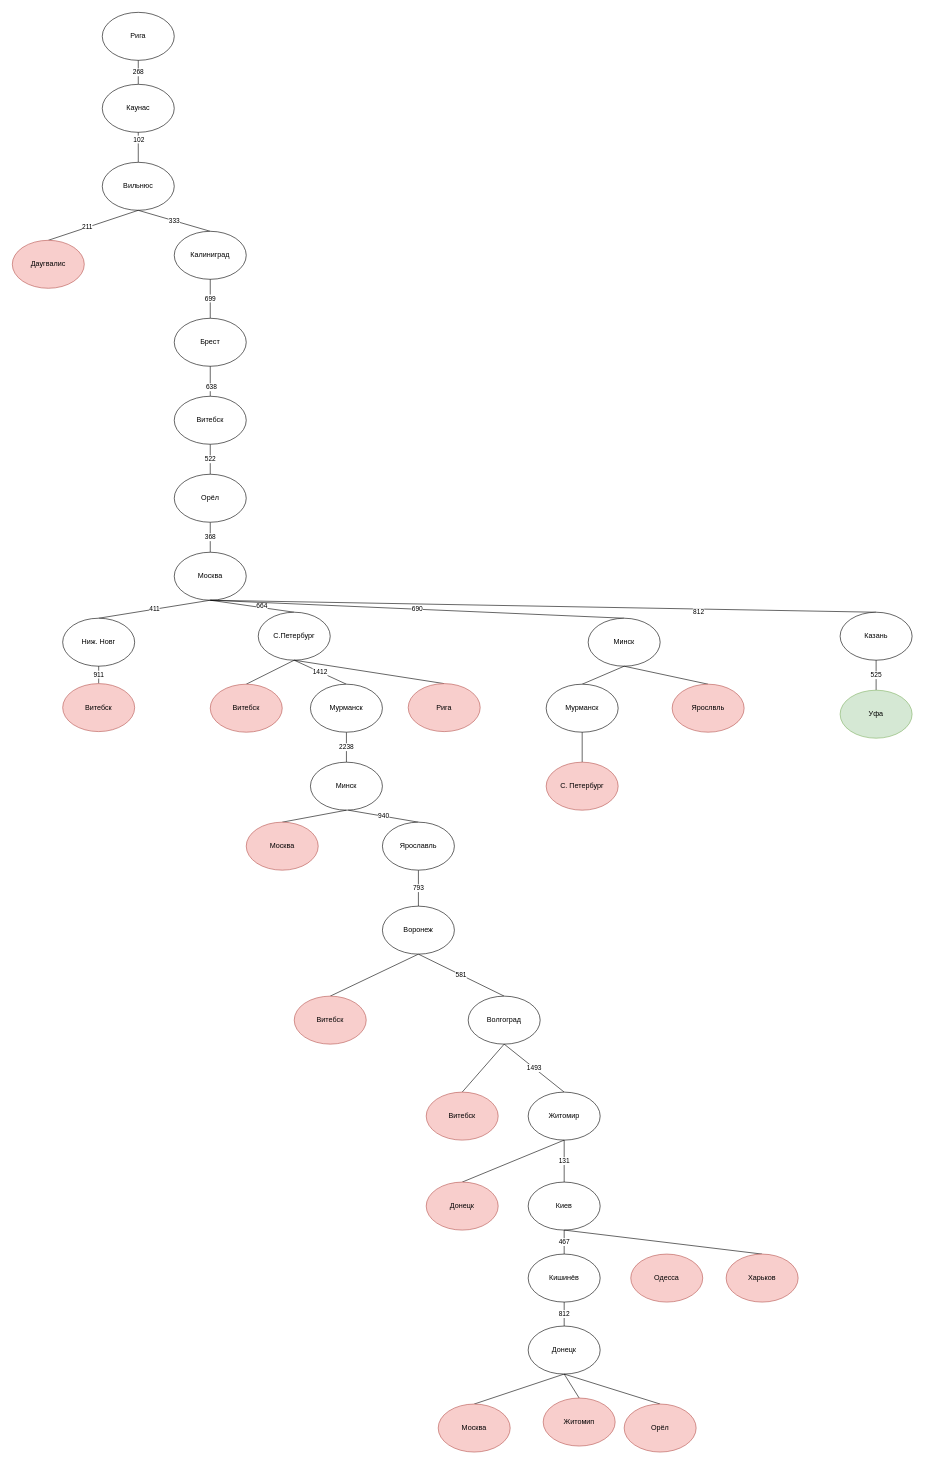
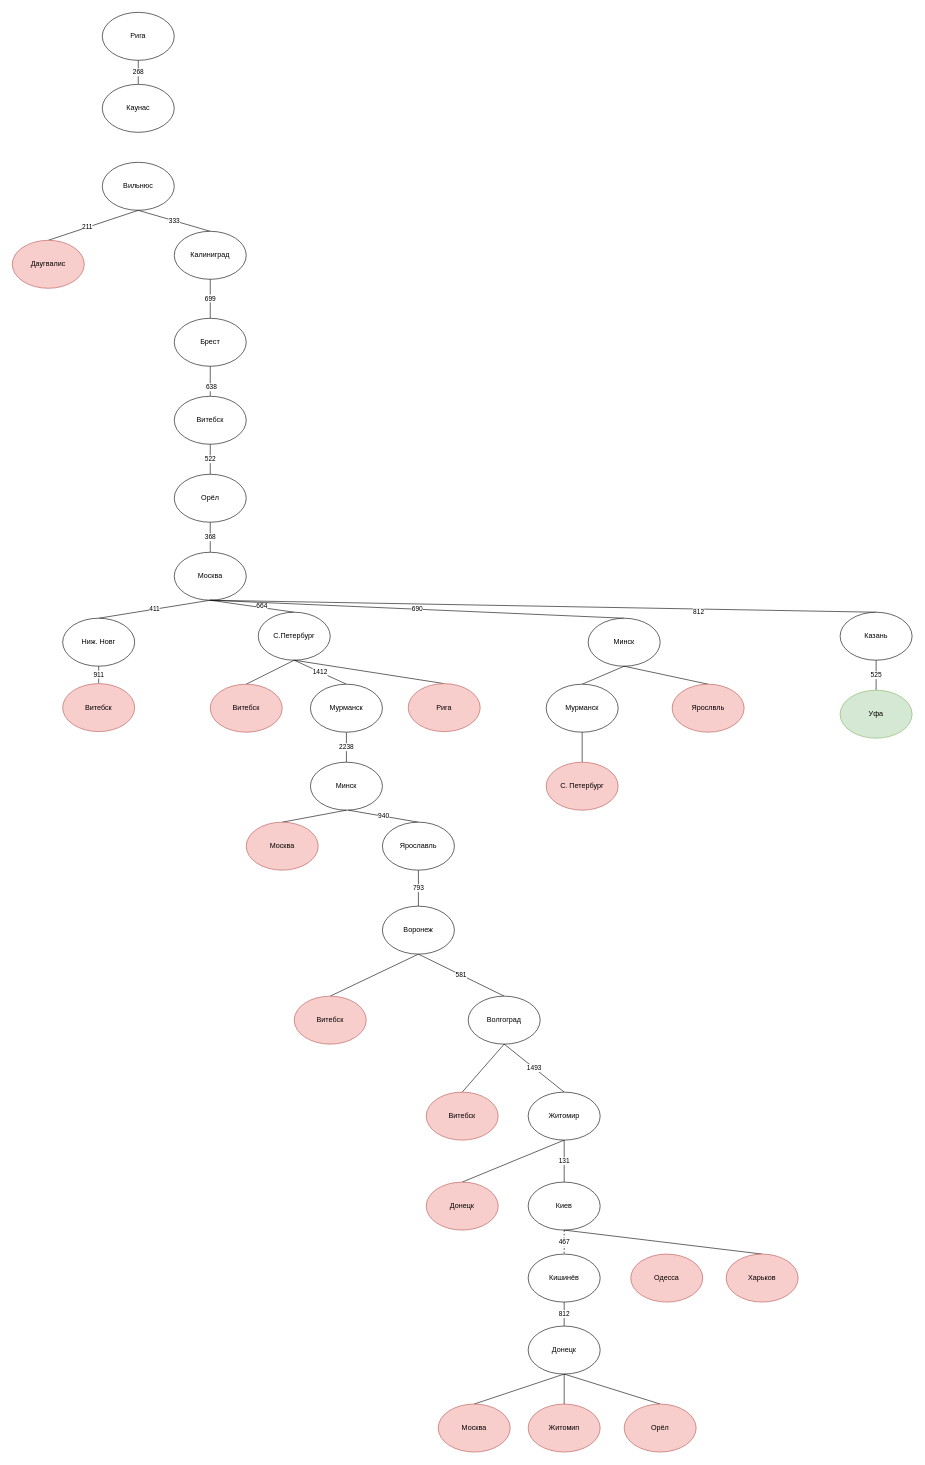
(138, 147) -> none
(564, 1244) -> (564, 1244)
(579, 1422) -> (564, 1428)
